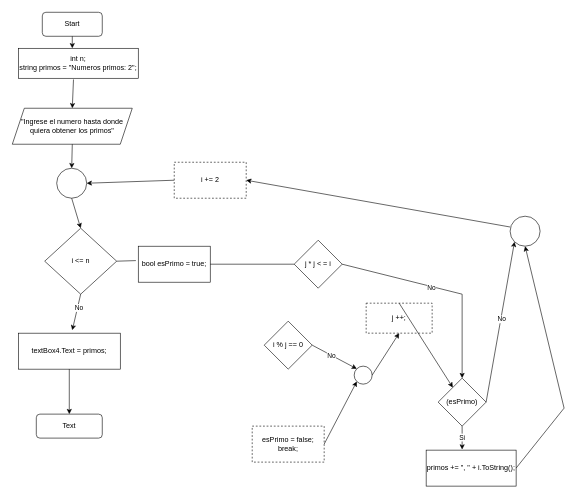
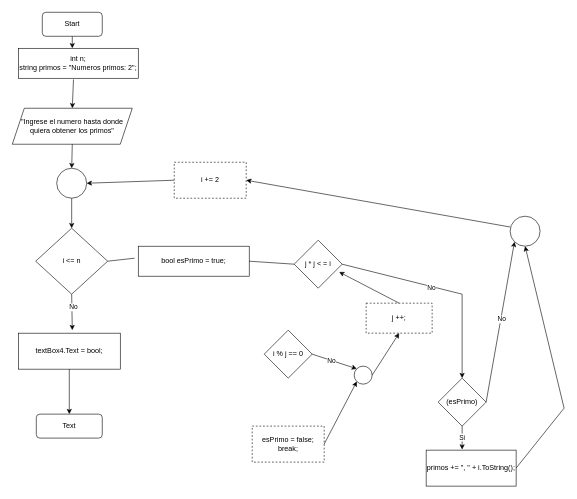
(81, 261) -> (72, 261)
(174, 264) -> (194, 261)
(425, 344) -> (354, 280)
(288, 345) -> (288, 354)
(69, 351) -> (69, 351)
